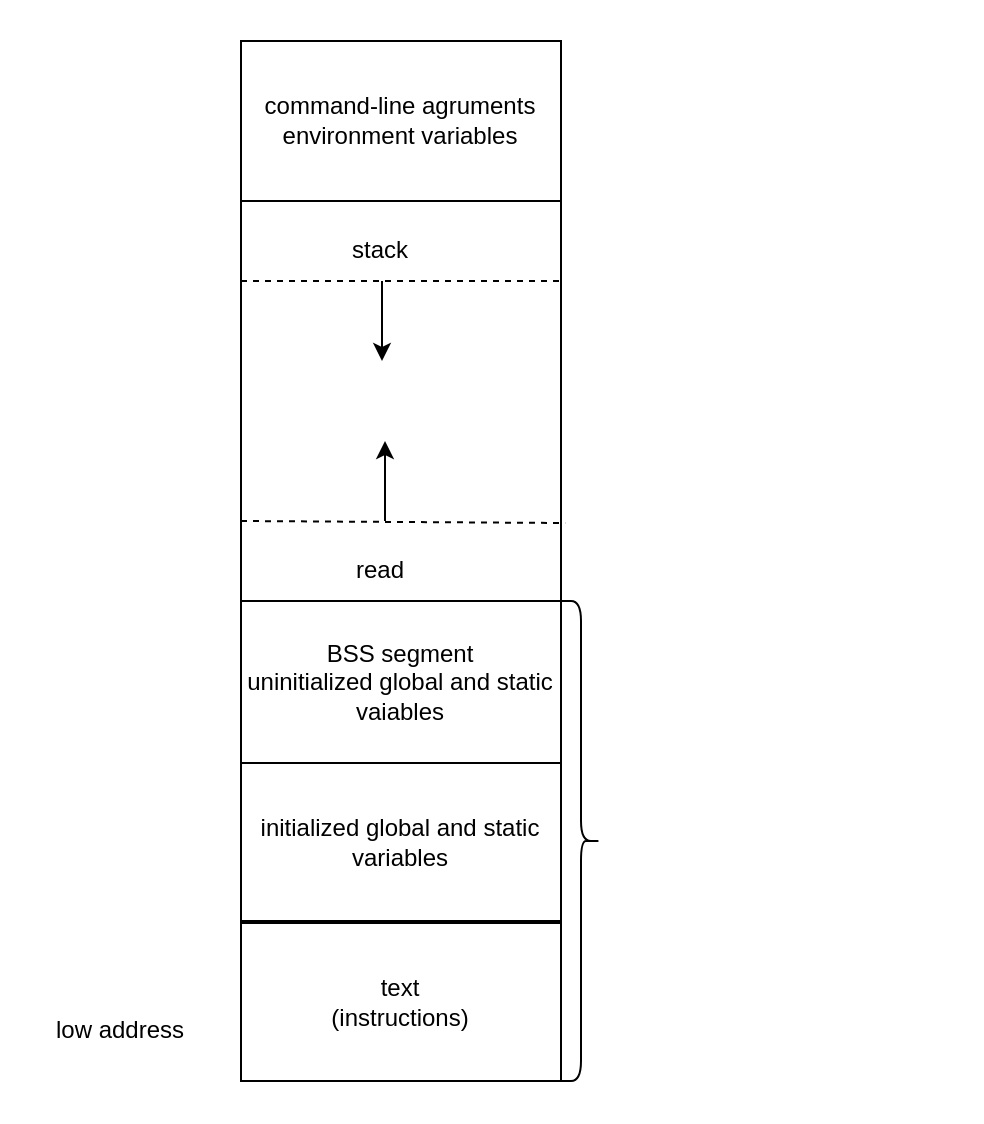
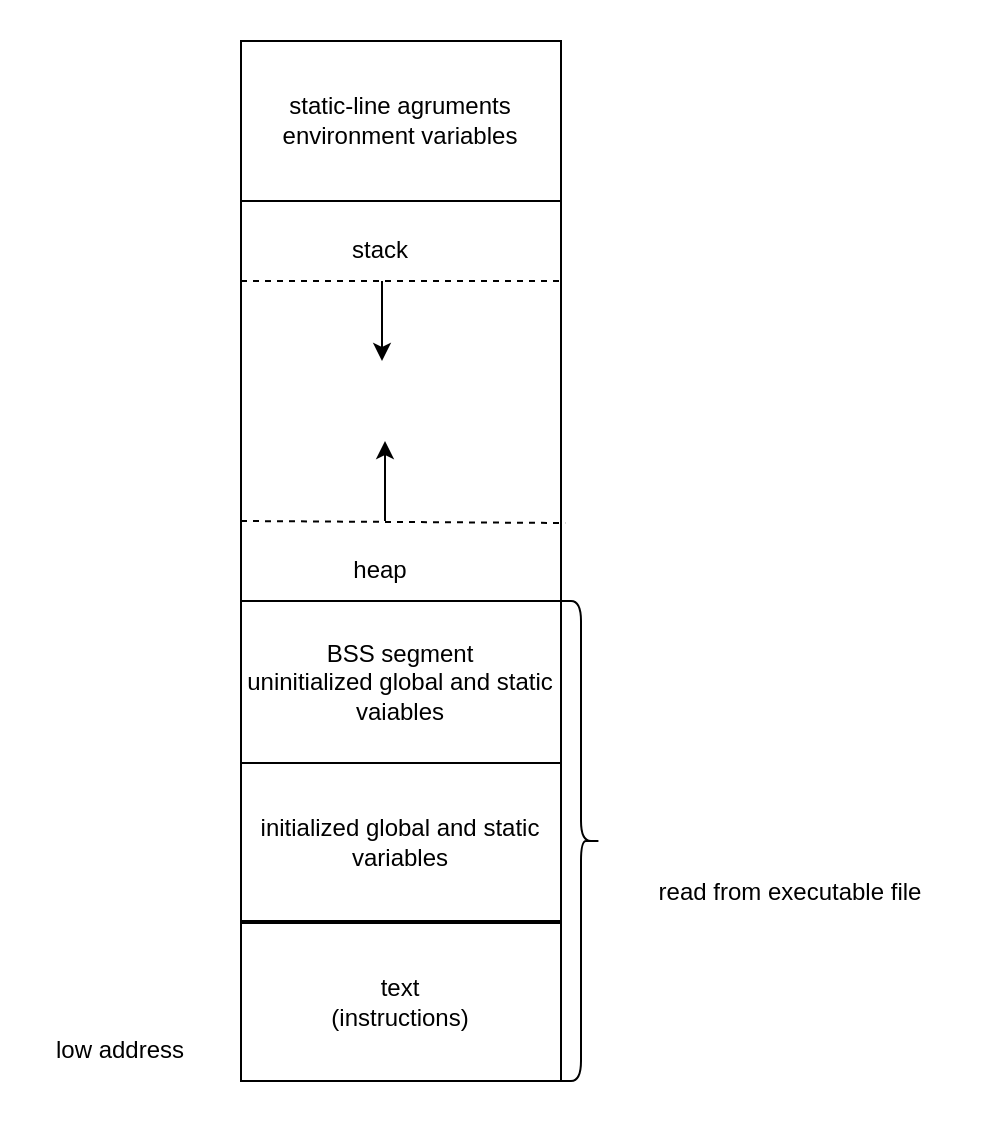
(401, 121) -> (401, 121)
(381, 571) -> (381, 571)
none -> (791, 893)
(121, 1031) -> (121, 1051)
